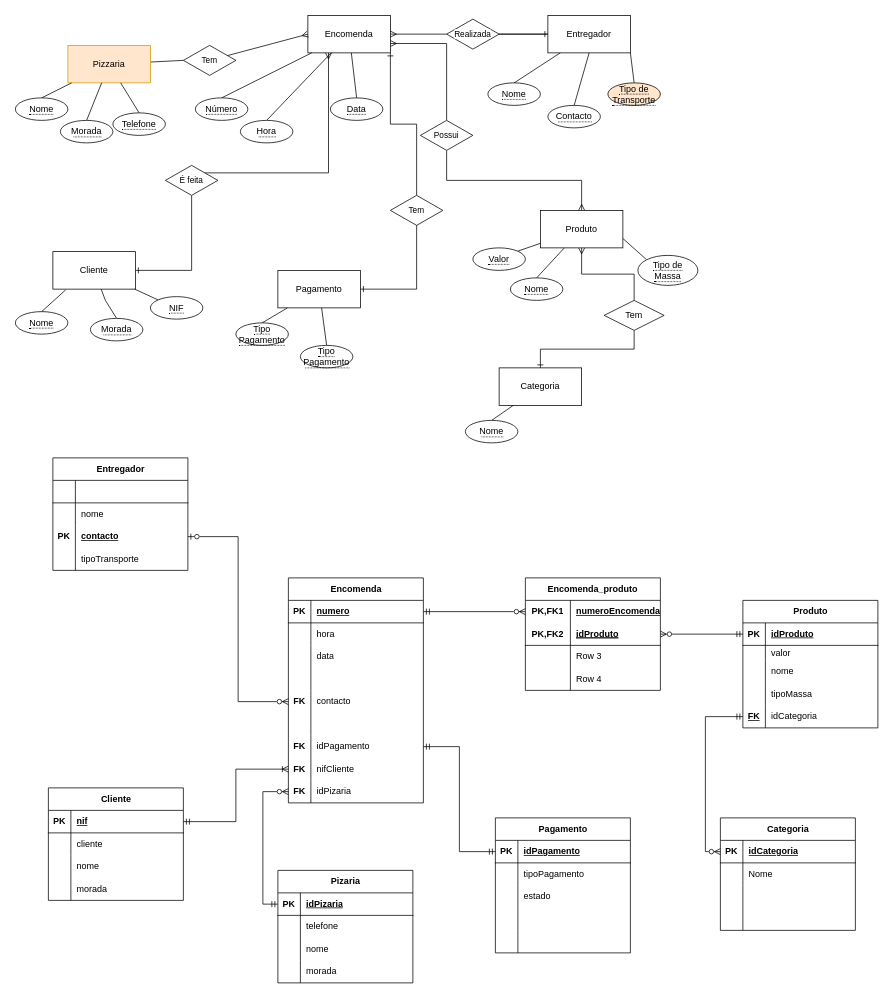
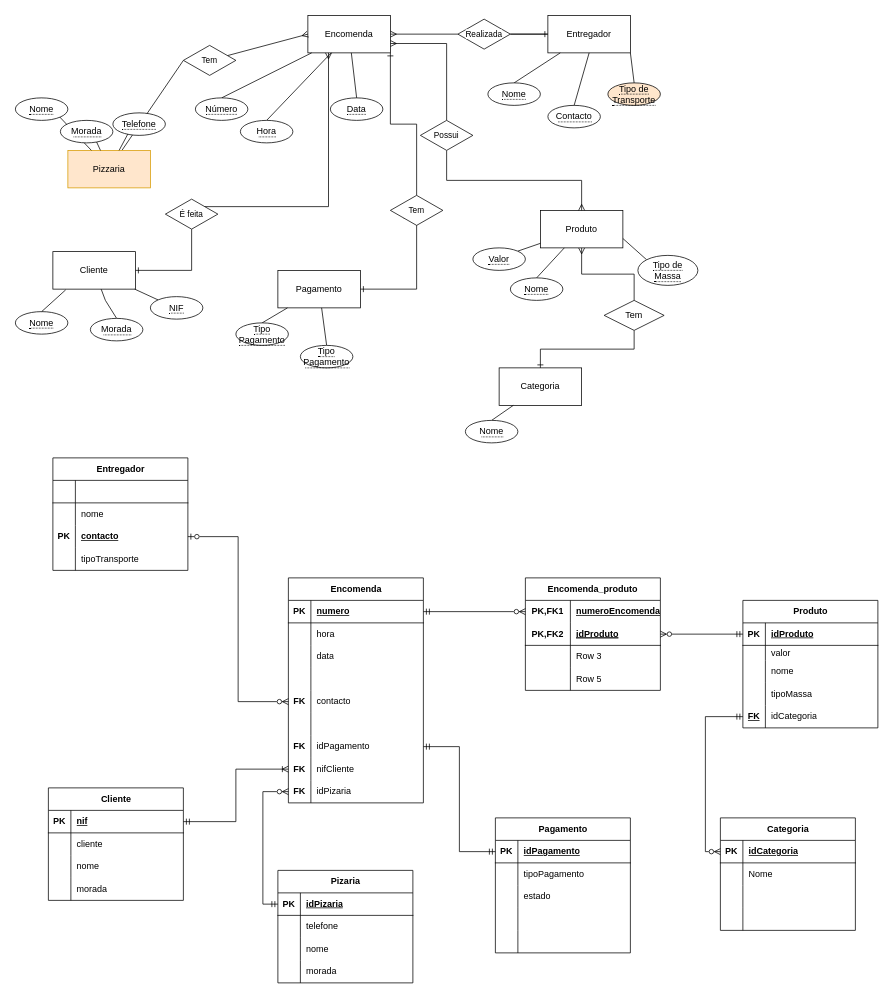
(473, 34) -> (484, 34)
(109, 64) -> (109, 169)
(192, 180) -> (192, 214)
(588, 679) -> (588, 679)
